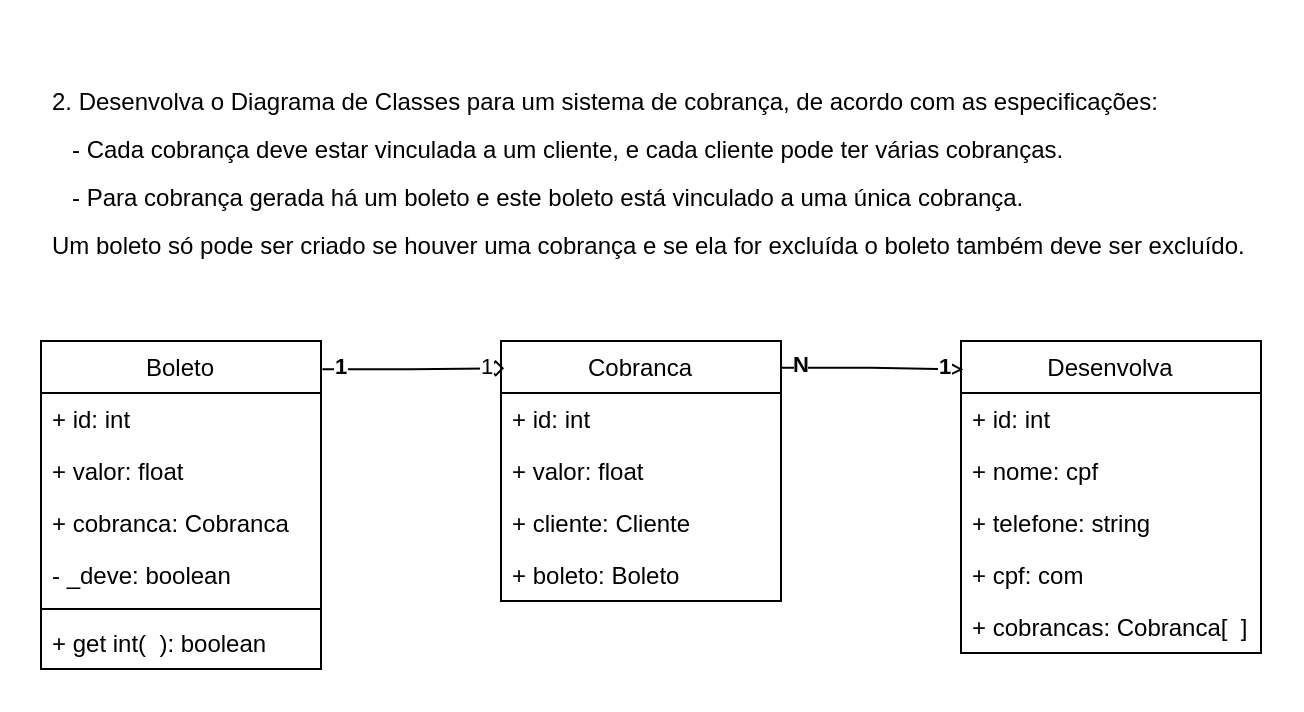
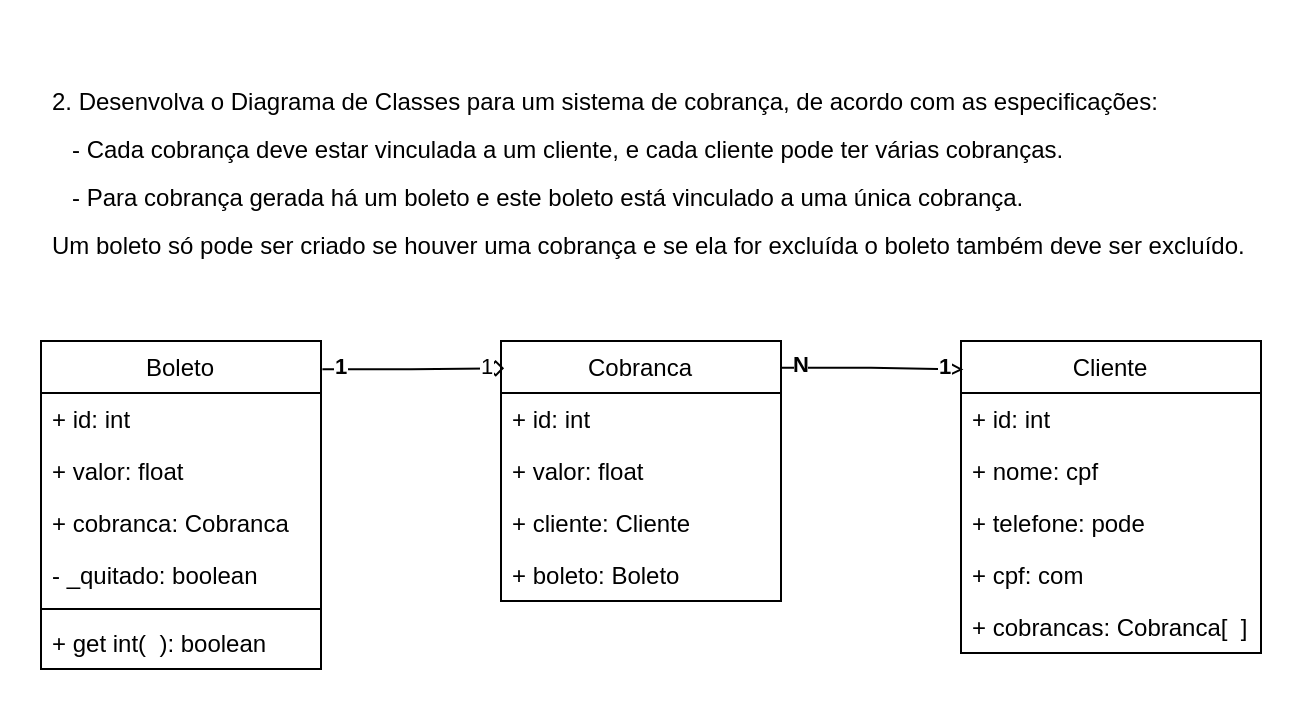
(1110, 368) -> (1110, 368)
(1077, 524) -> (1067, 524)
(147, 576) -> (164, 576)
